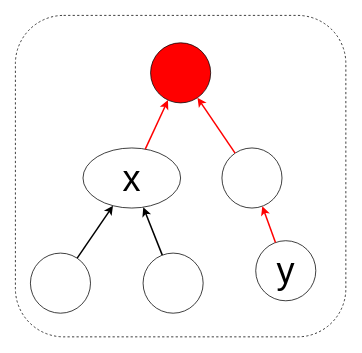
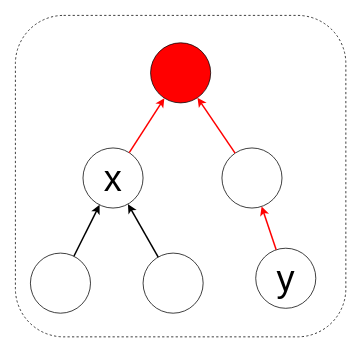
(132, 178) -> (113, 178)
(285, 270) -> (285, 278)
